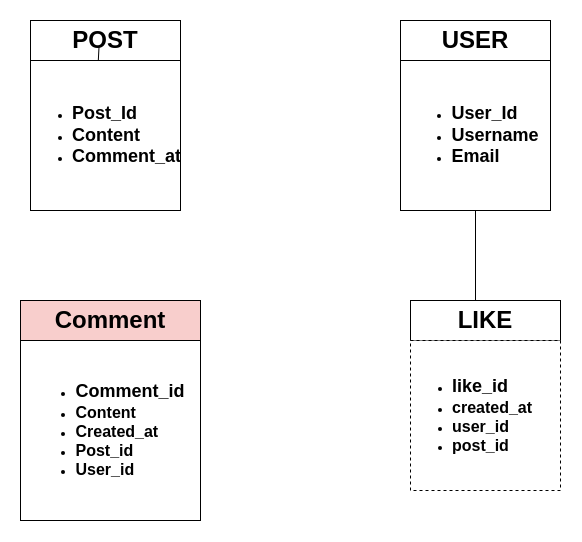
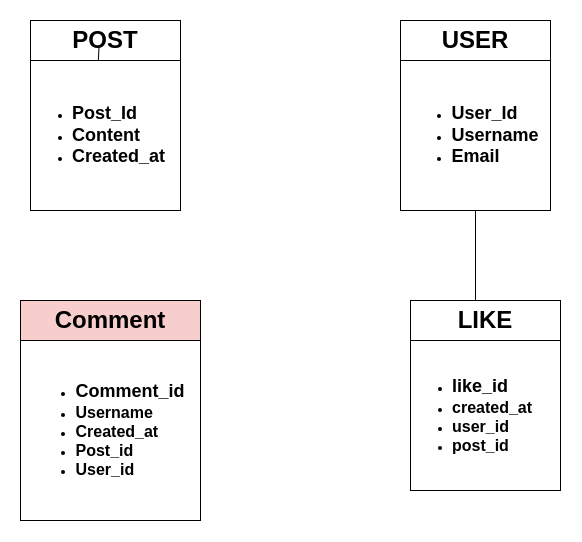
(66, 136) -> (66, 136)
(486, 416) -> (486, 416)
(111, 431) -> (111, 431)
